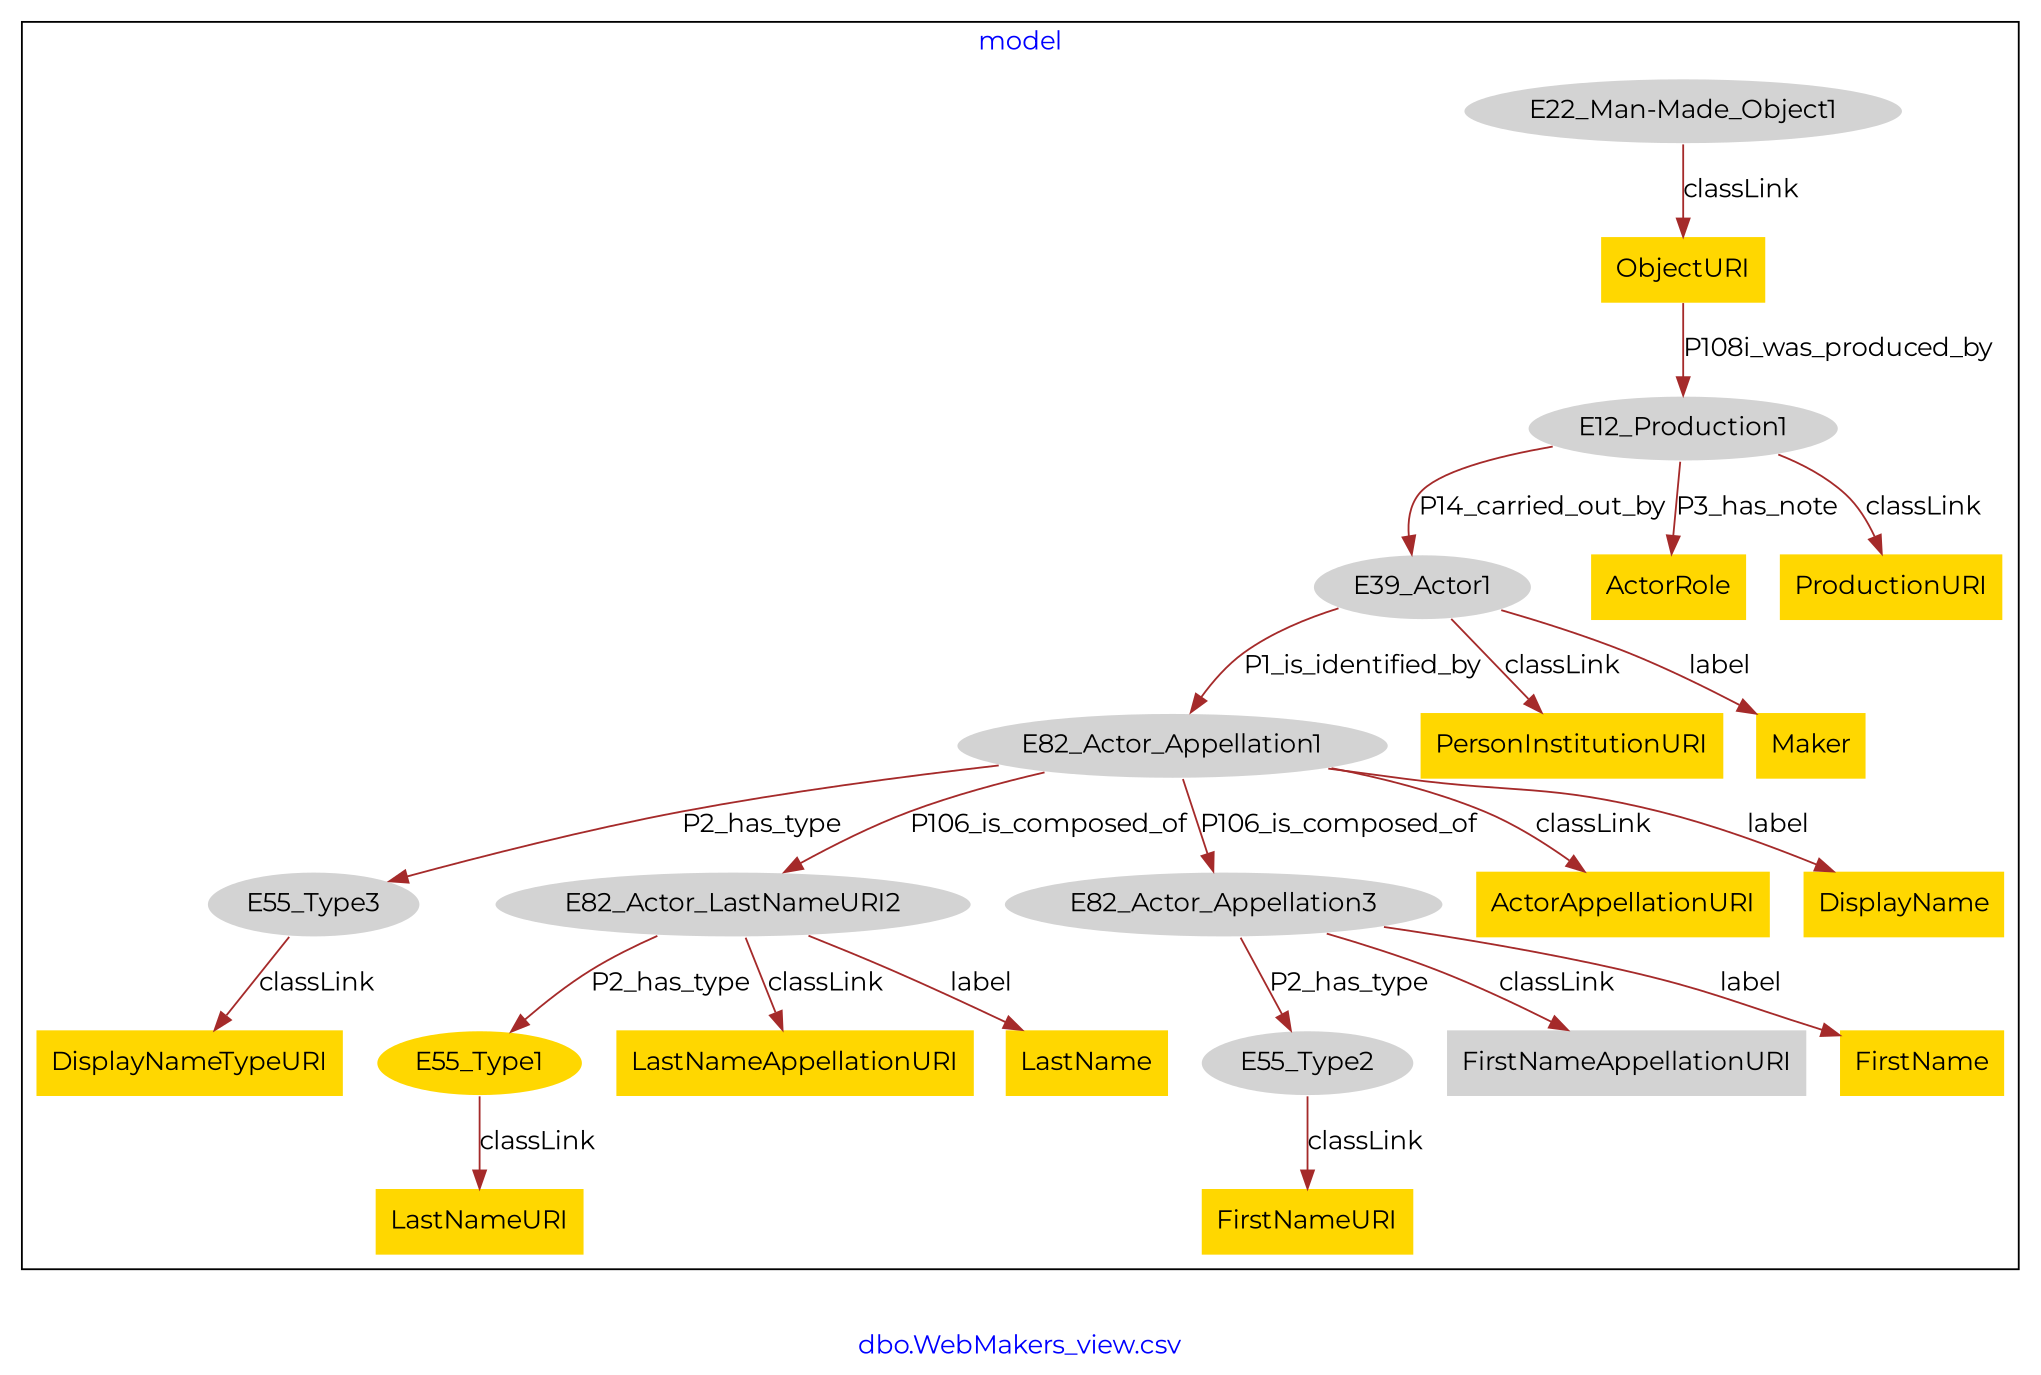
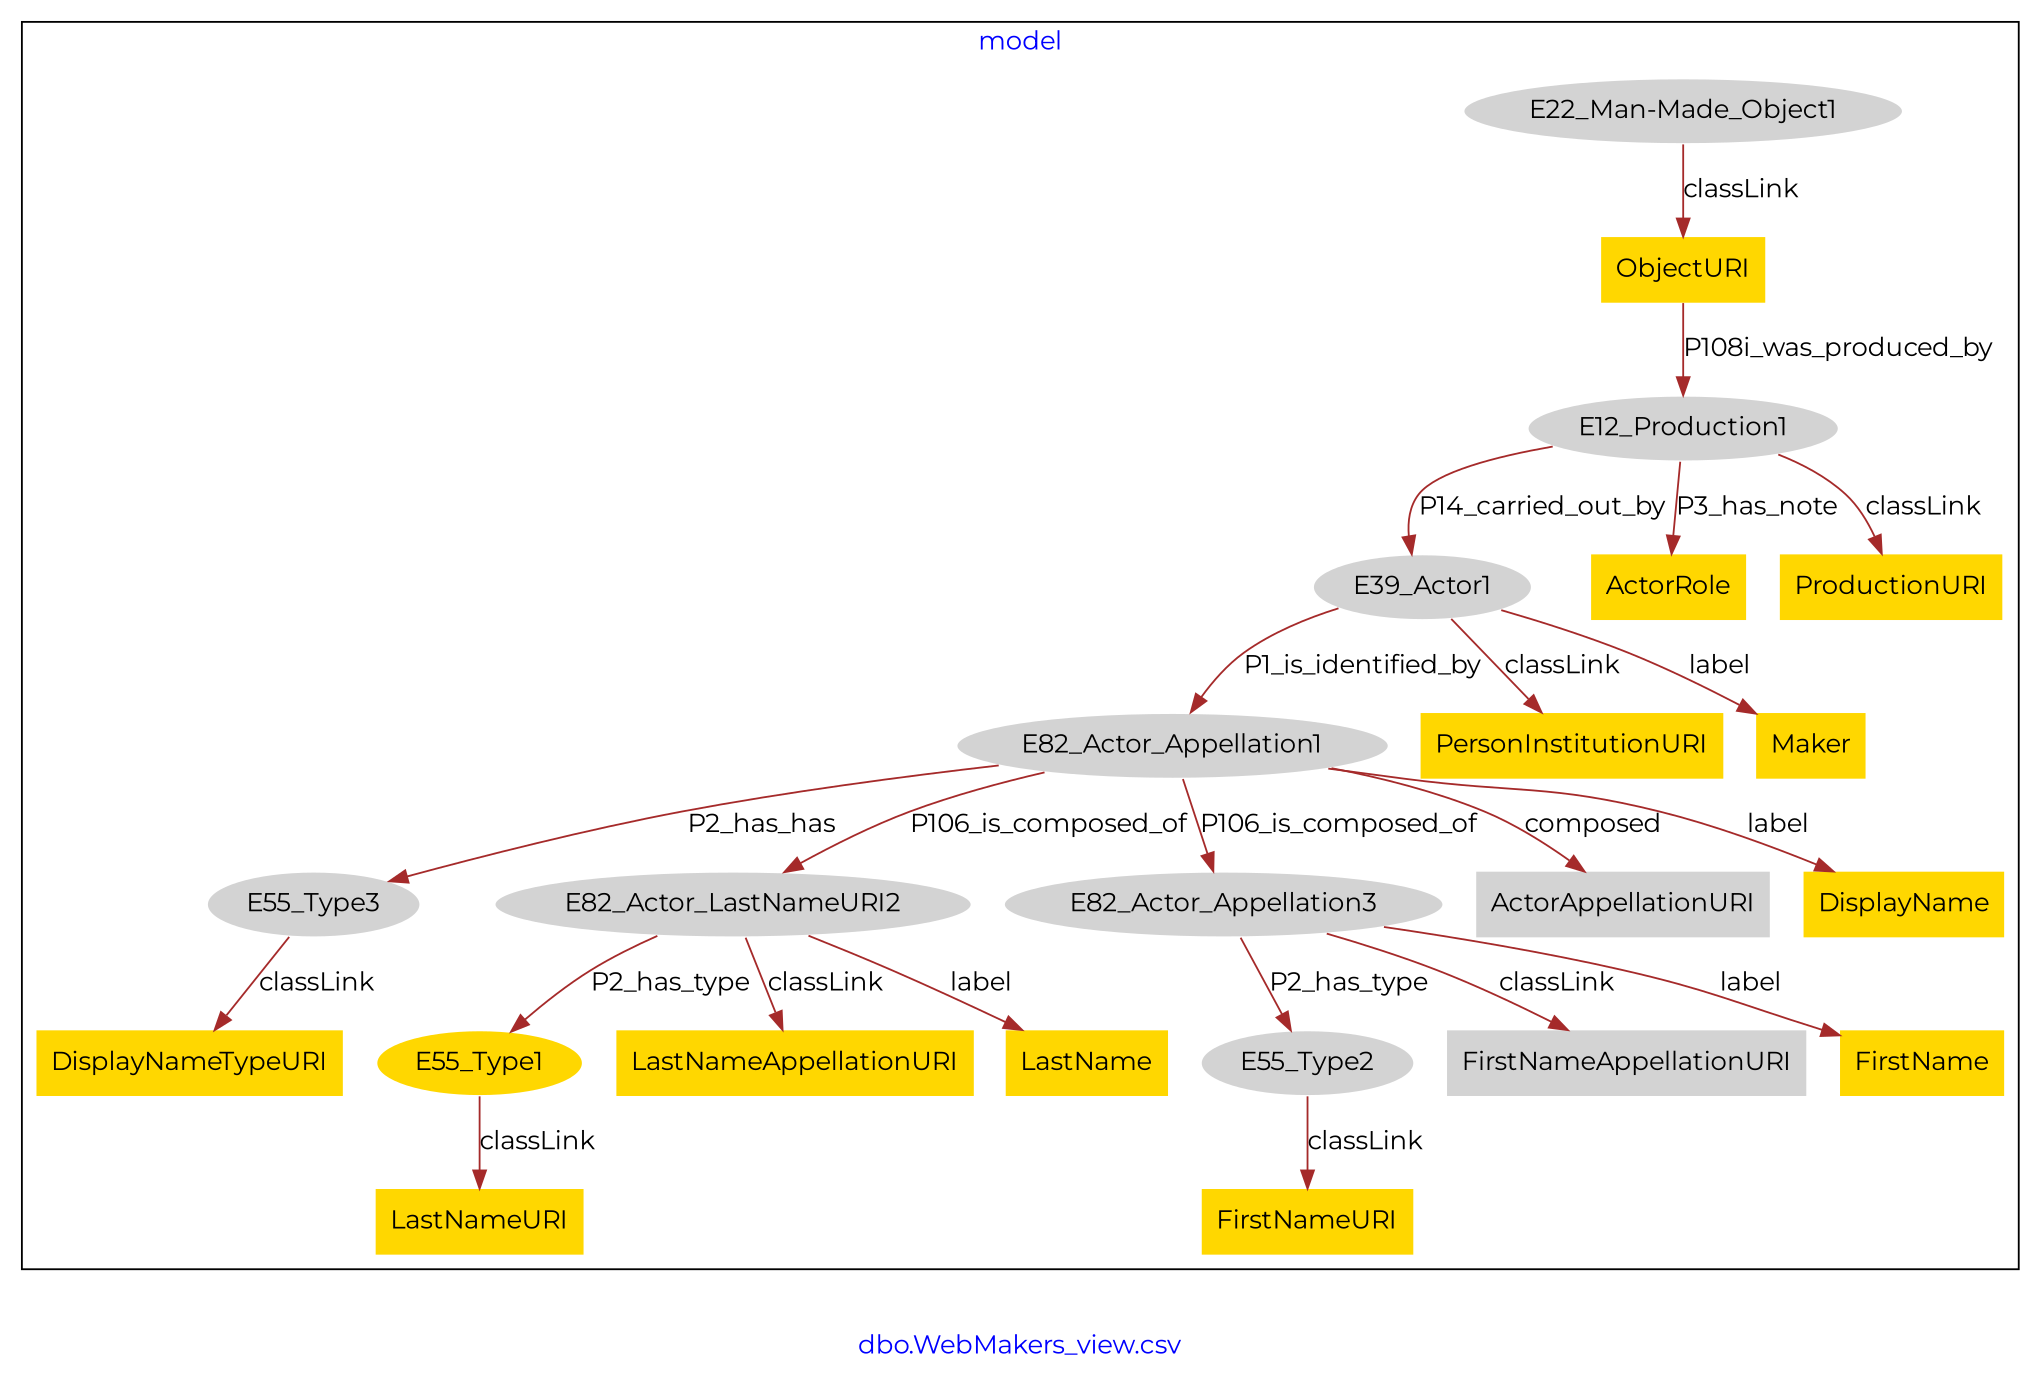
(762, 825) -> (762, 825)
(1594, 825) -> (1594, 825)
(1623, 905) -> (1623, 905)
